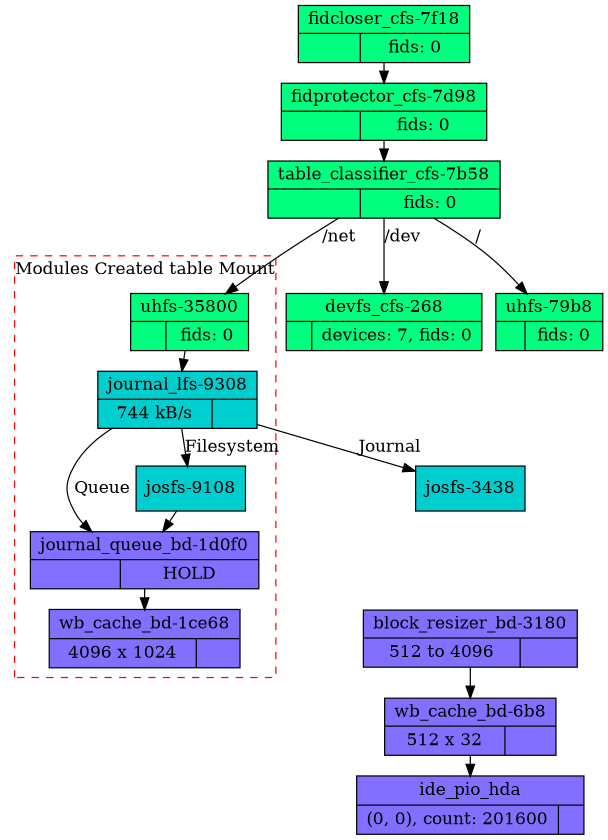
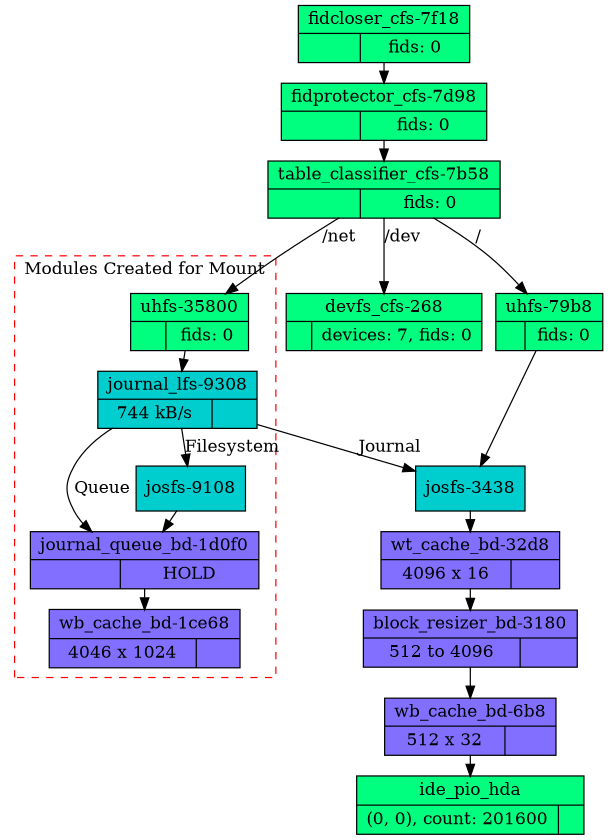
(145, 270) -> (145, 270)
none -> (511, 403)
none -> (470, 560)
(123, 653) -> (123, 653)
(470, 805) -> (470, 805)
